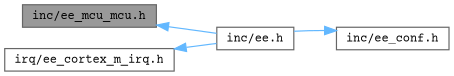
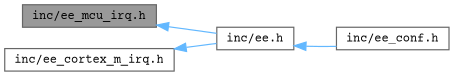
(89, 16) -> (89, 16)
(309, 31) -> (321, 46)
(89, 60) -> (89, 60)
